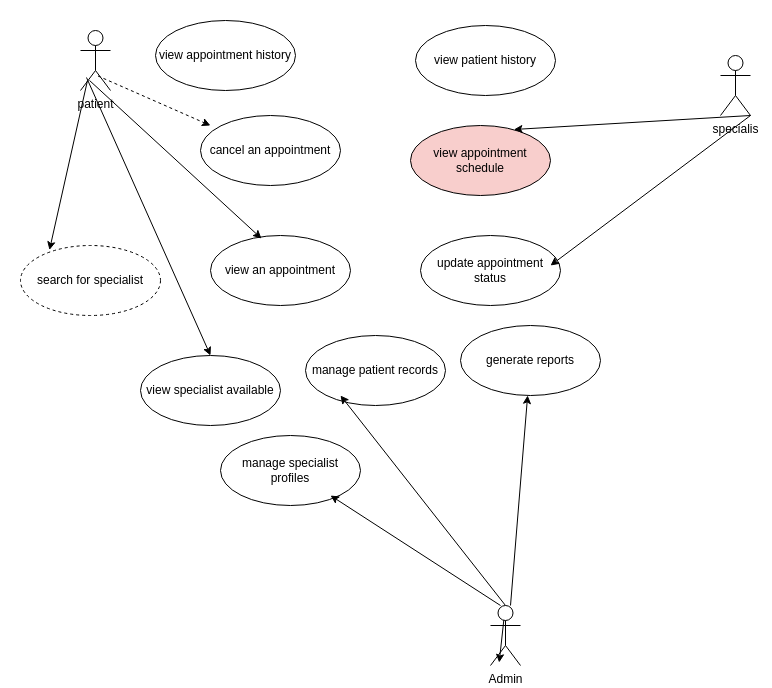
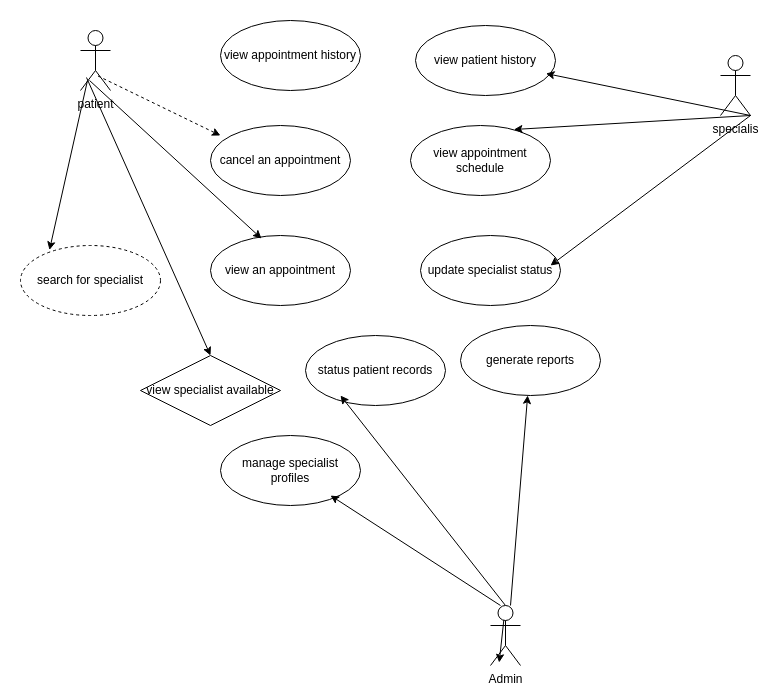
(226, 56) -> (291, 56)
none -> (649, 95)
(271, 151) -> (281, 161)
(481, 161) -> (481, 161)
(491, 271) -> (491, 271)
(376, 371) -> (376, 371)
(211, 391) -> (211, 391)
